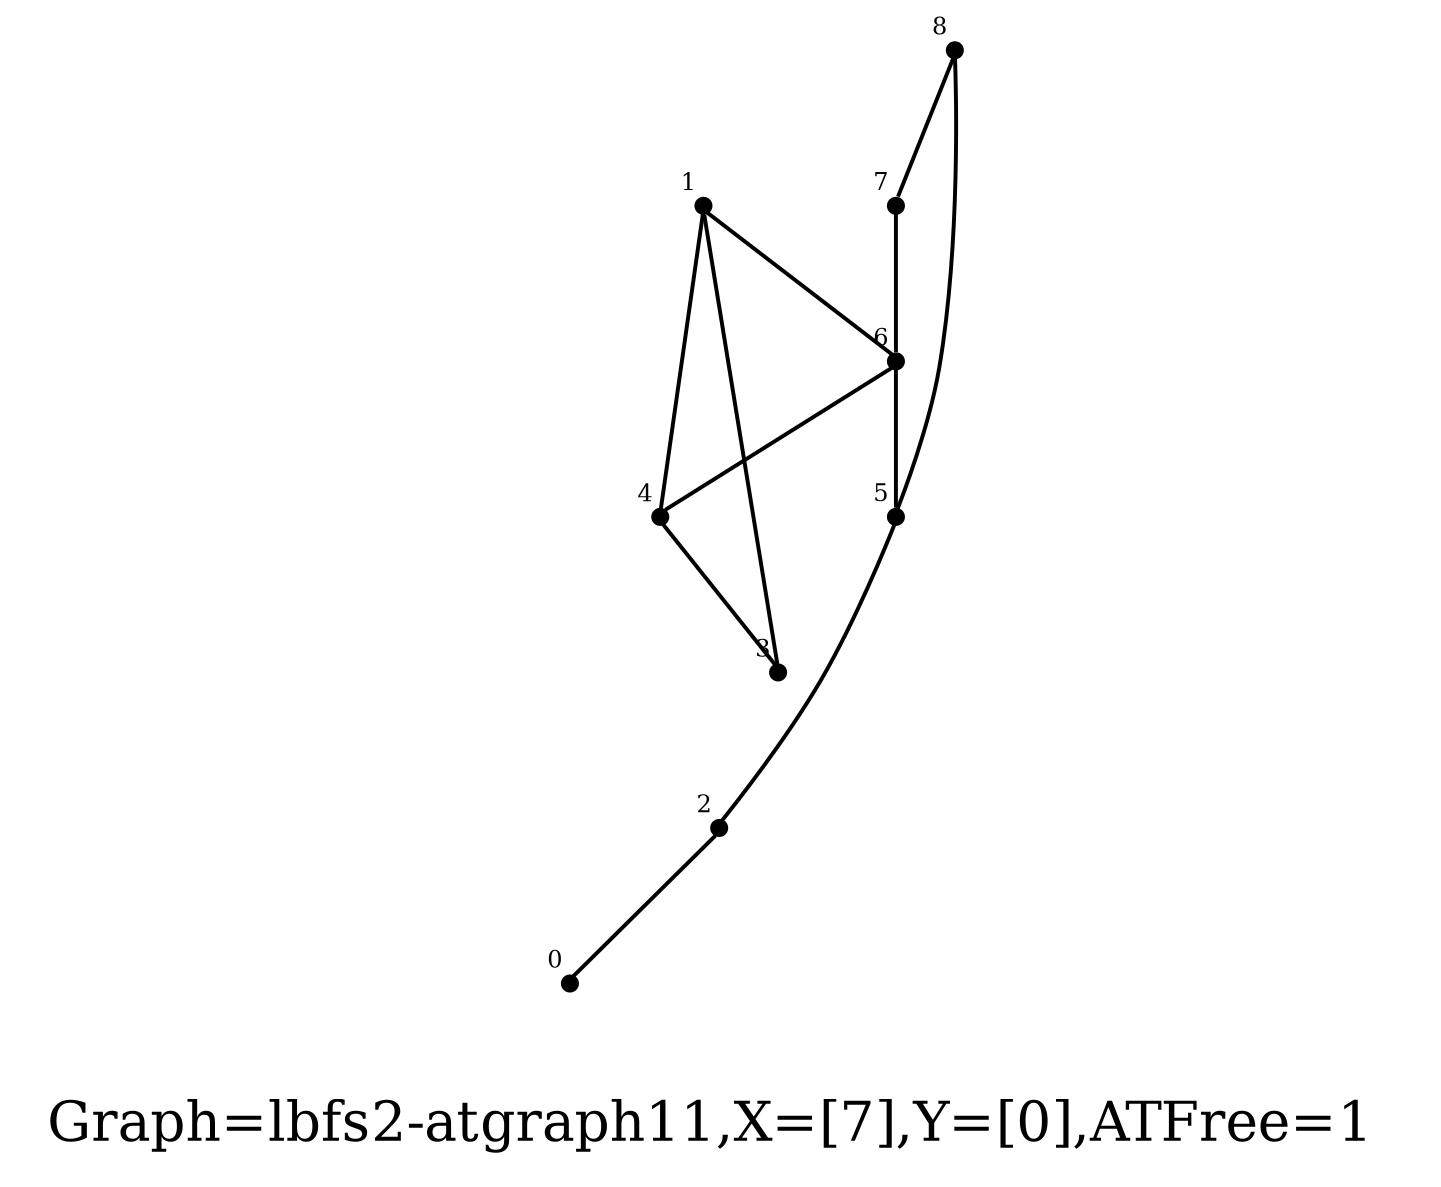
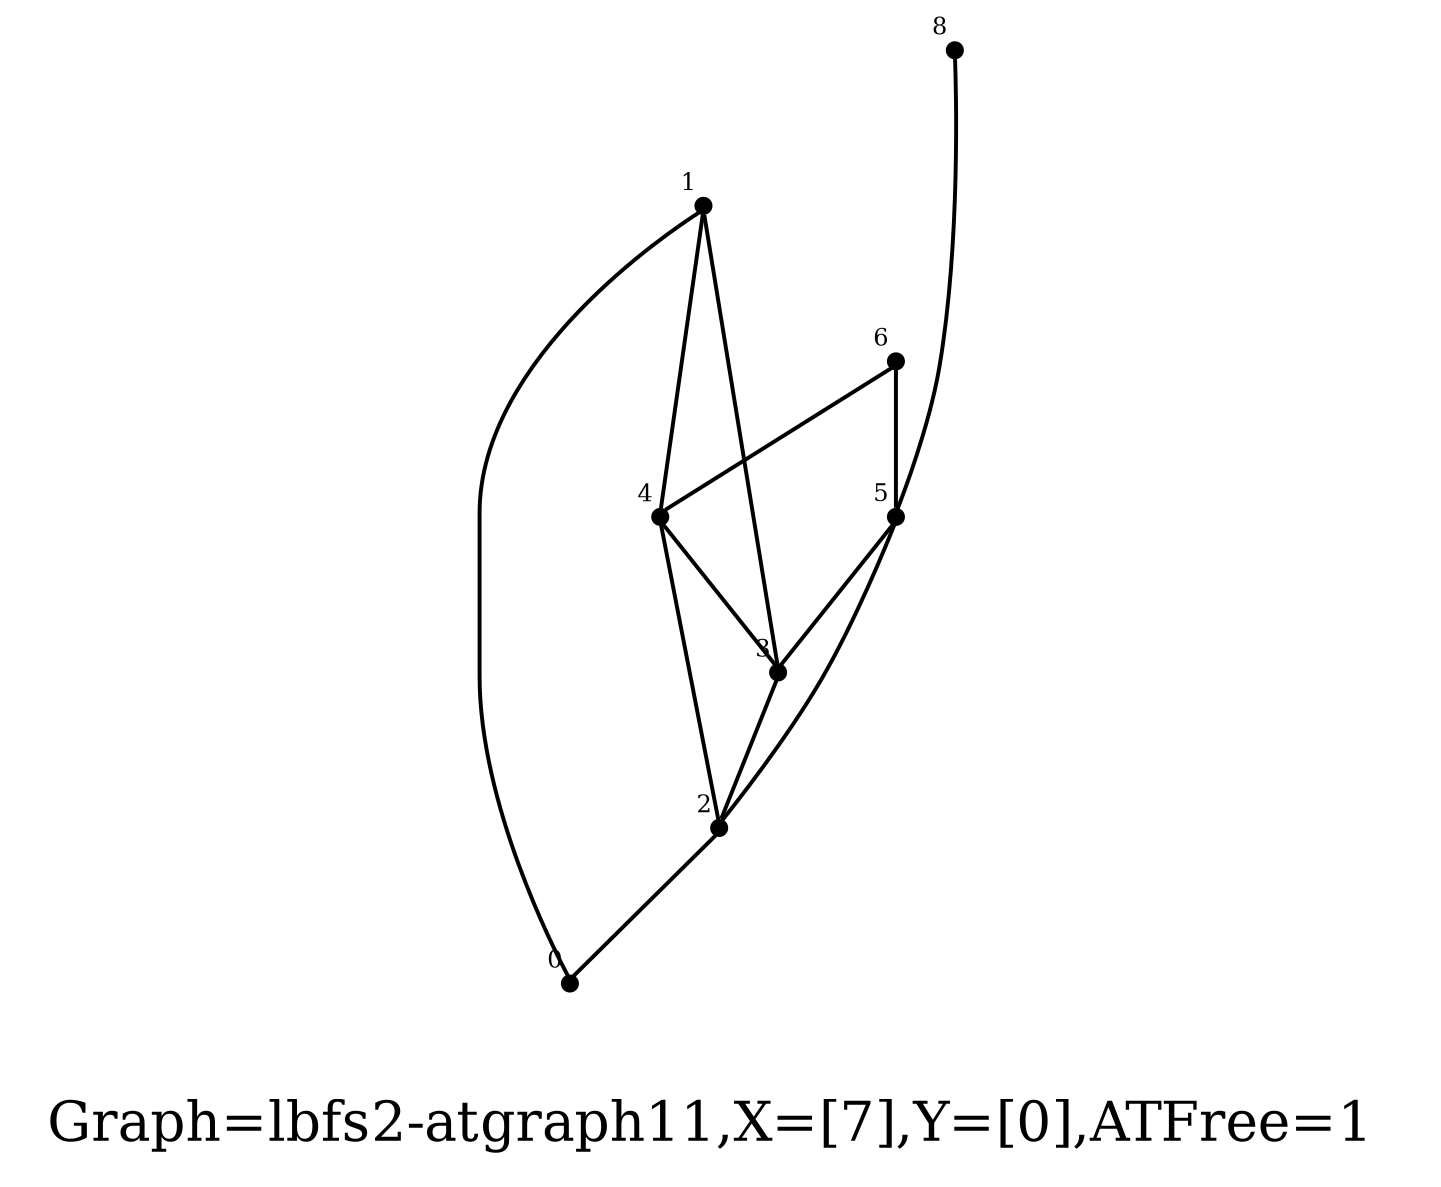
(896, 206) -> none
(799, 283) -> (480, 559)
none -> (837, 595)
none -> (690, 672)
none -> (753, 739)
